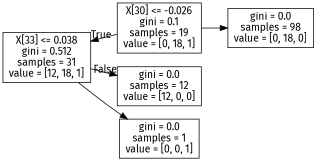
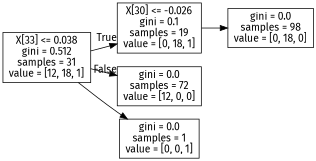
(108, 37) -> (100, 48)
(159, 86) -> (159, 86)
